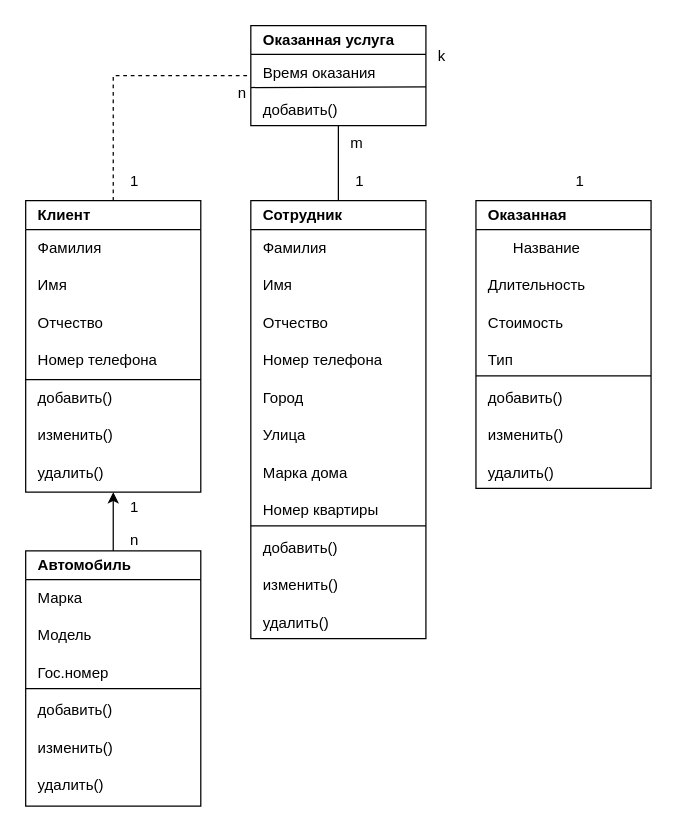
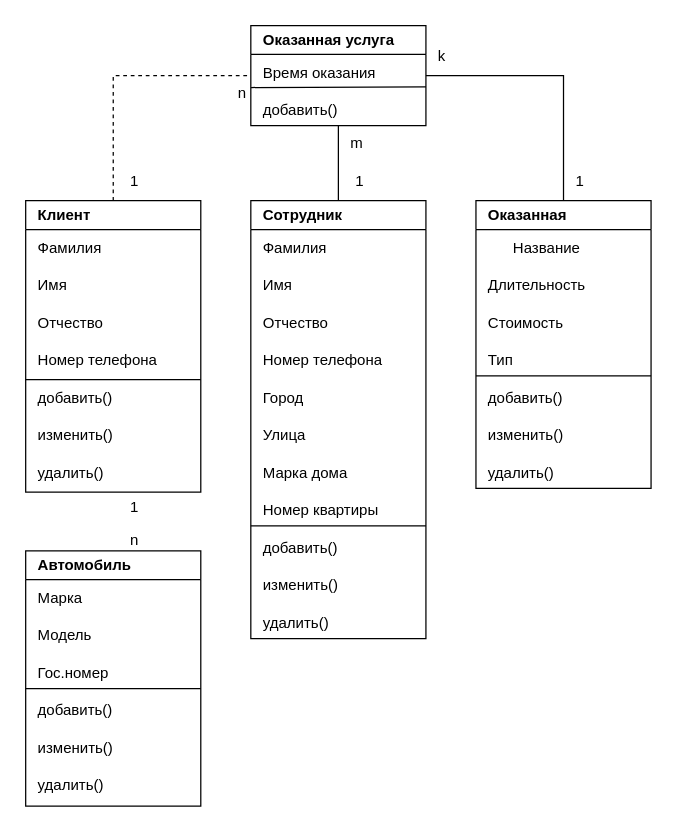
none -> (558, 76)
(113, 525) -> none
